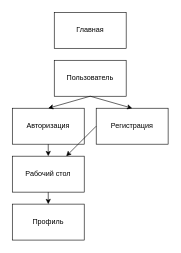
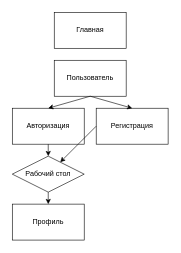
(48, 174) -> (48, 174)
